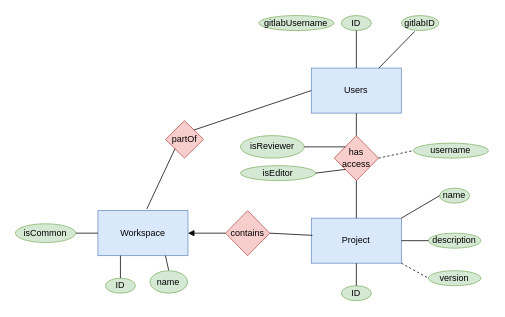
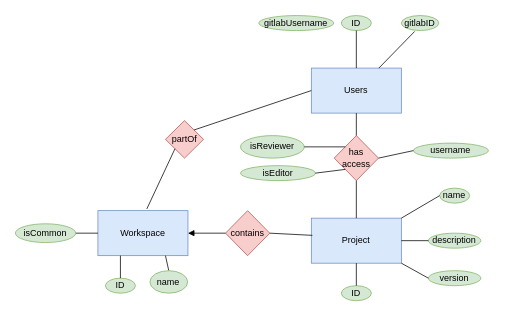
(396, 154) -> (396, 154)
(415, 270) -> (415, 270)
